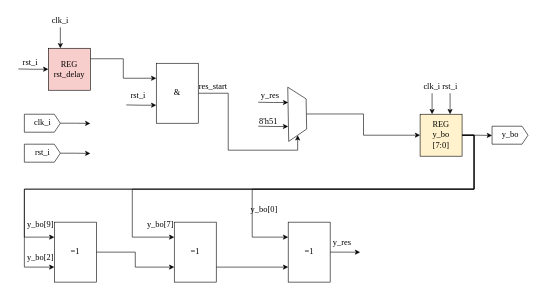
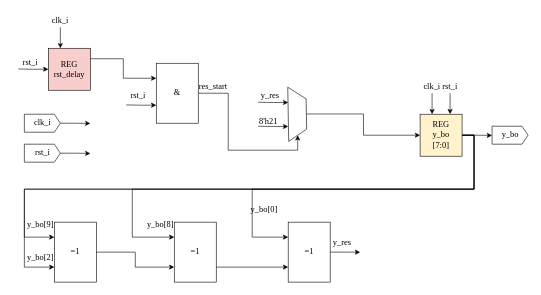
(270, 122) -> (270, 122)
(161, 225) -> (161, 225)
